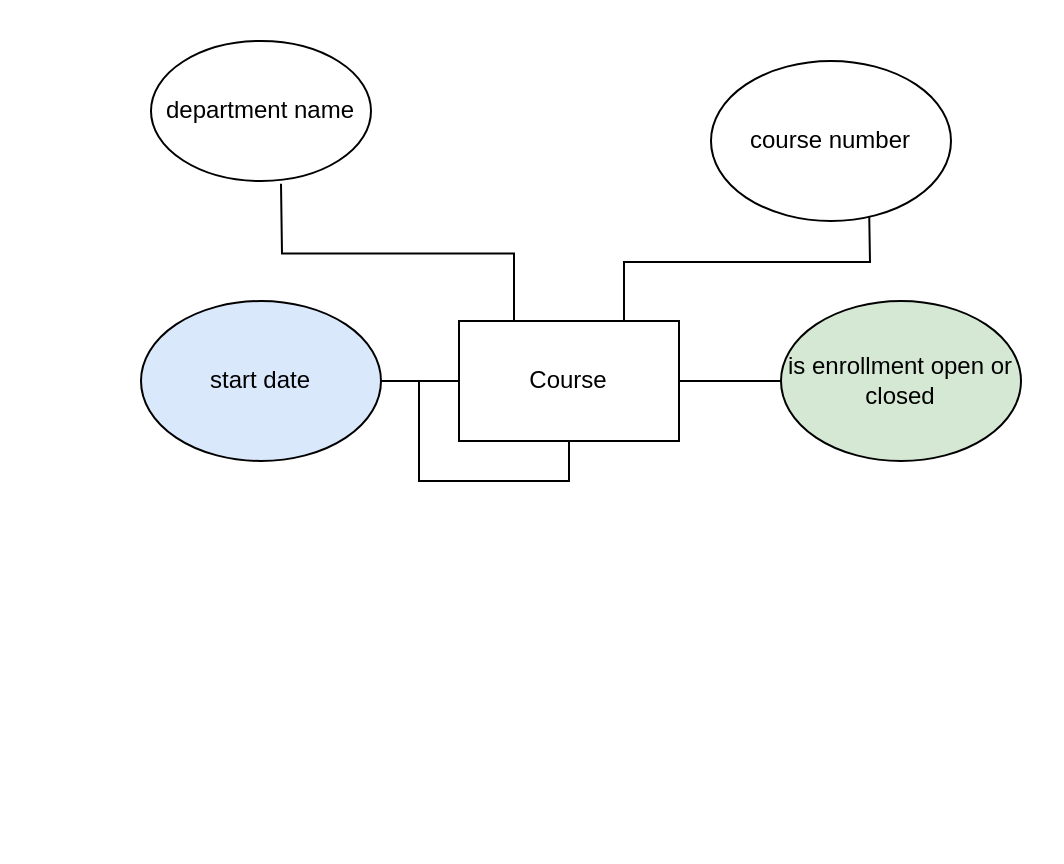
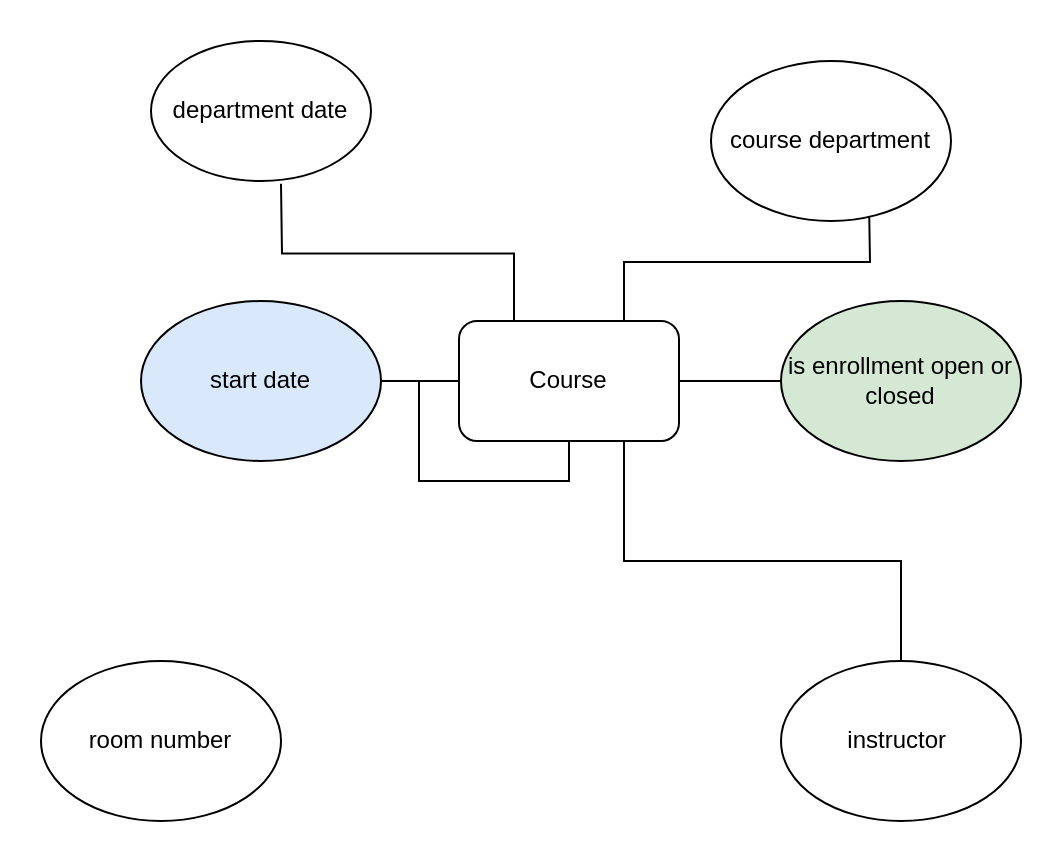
(261, 111) -> (261, 111)
(831, 141) -> (831, 141)
(569, 381) -> (569, 381)
none -> (752, 561)
none -> (161, 741)
none -> (901, 741)
